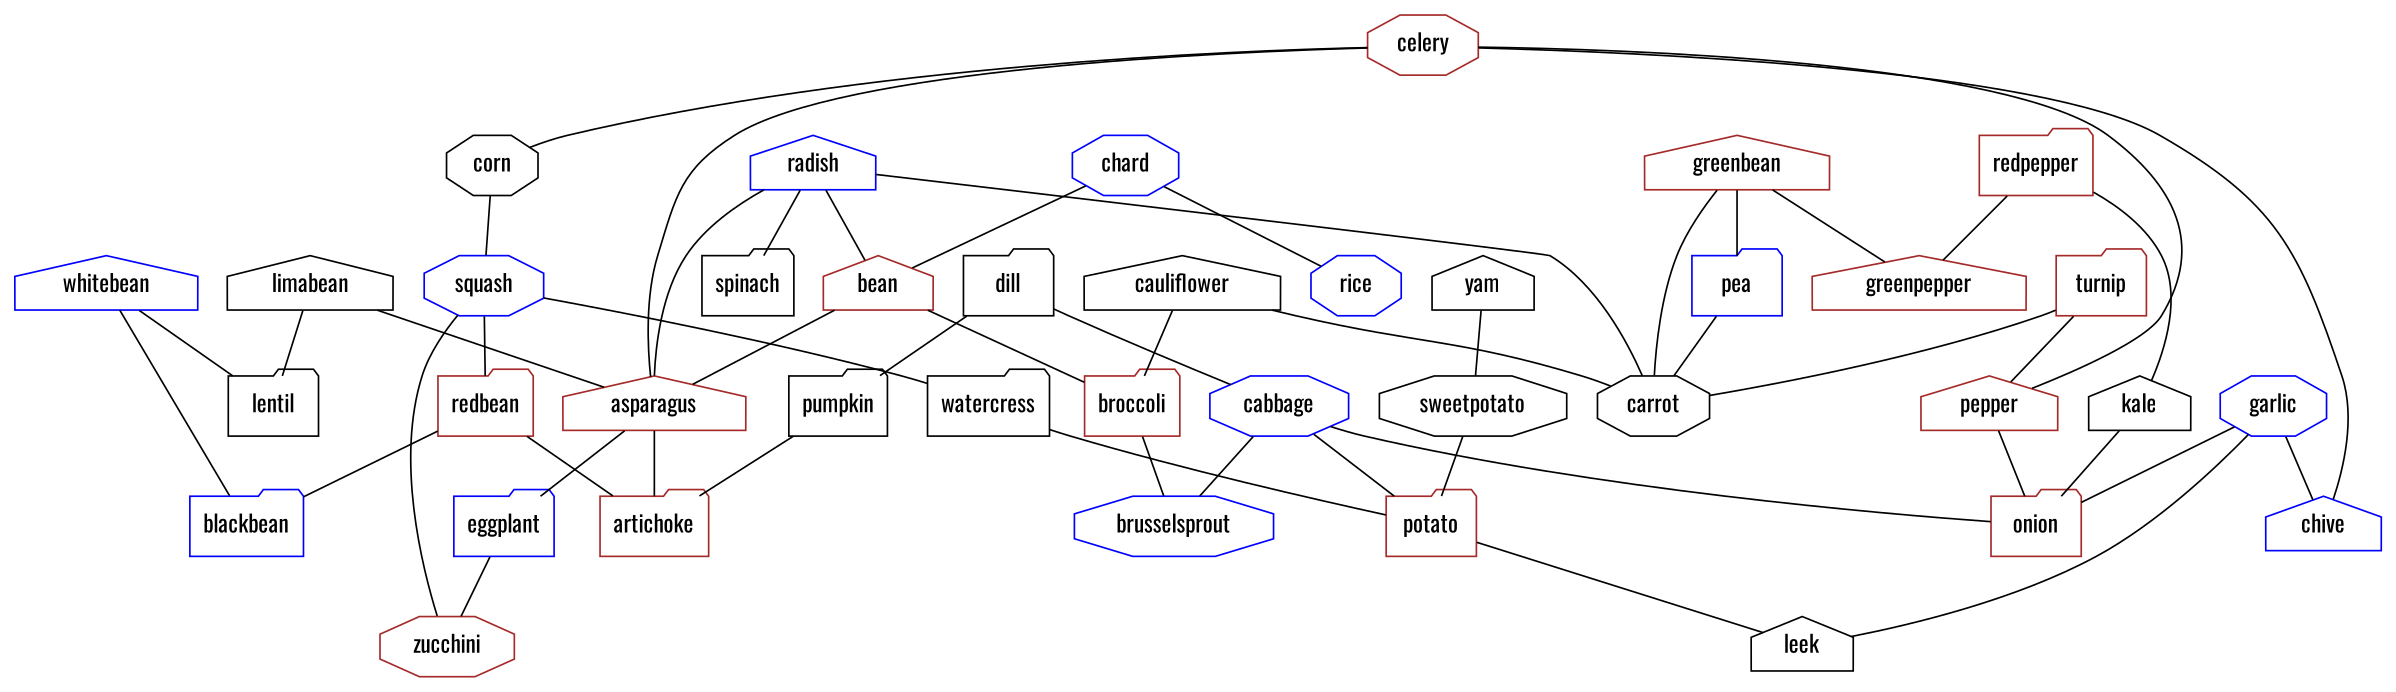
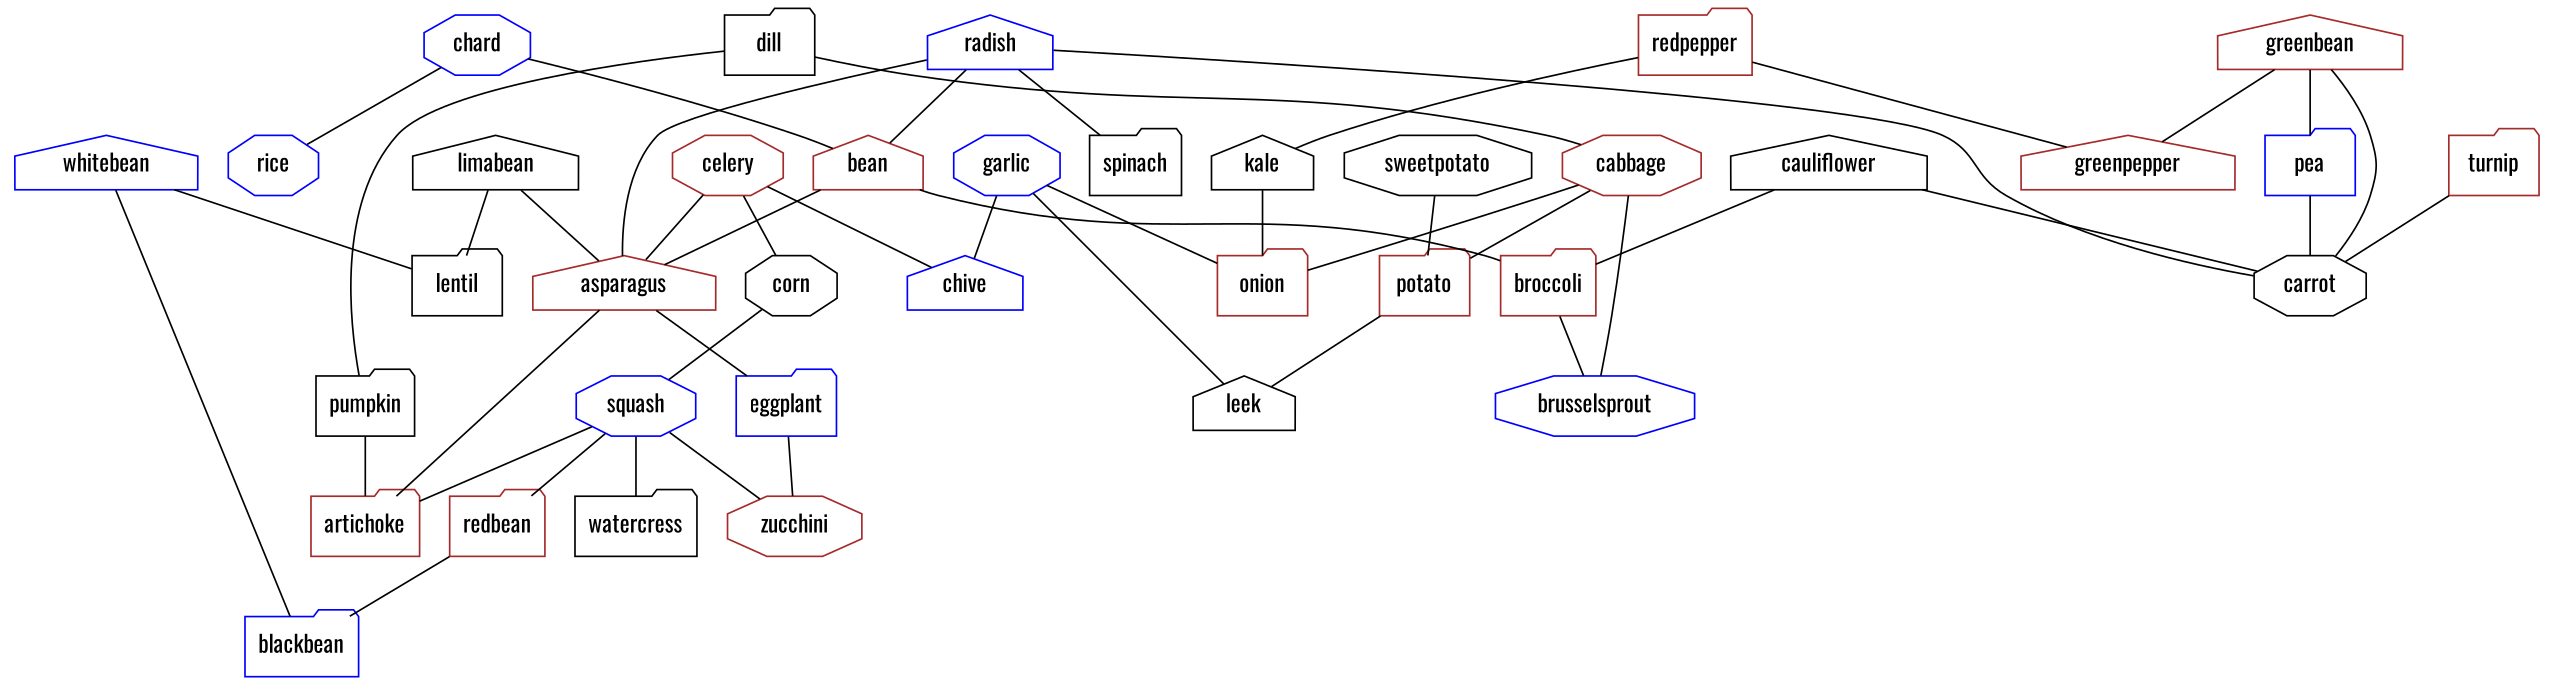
(1483, 286) -> none
(1279, 406) -> (1632, 165)
(1989, 406) -> none
(566, 463) -> (506, 464)
(1200, 471) -> none
